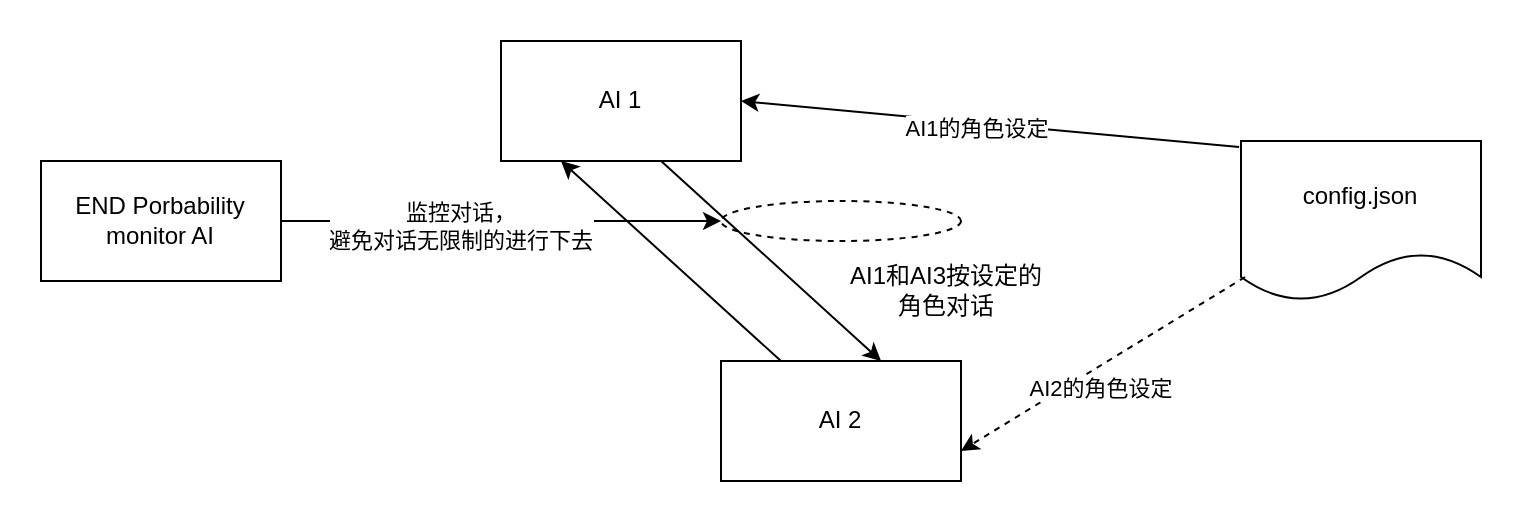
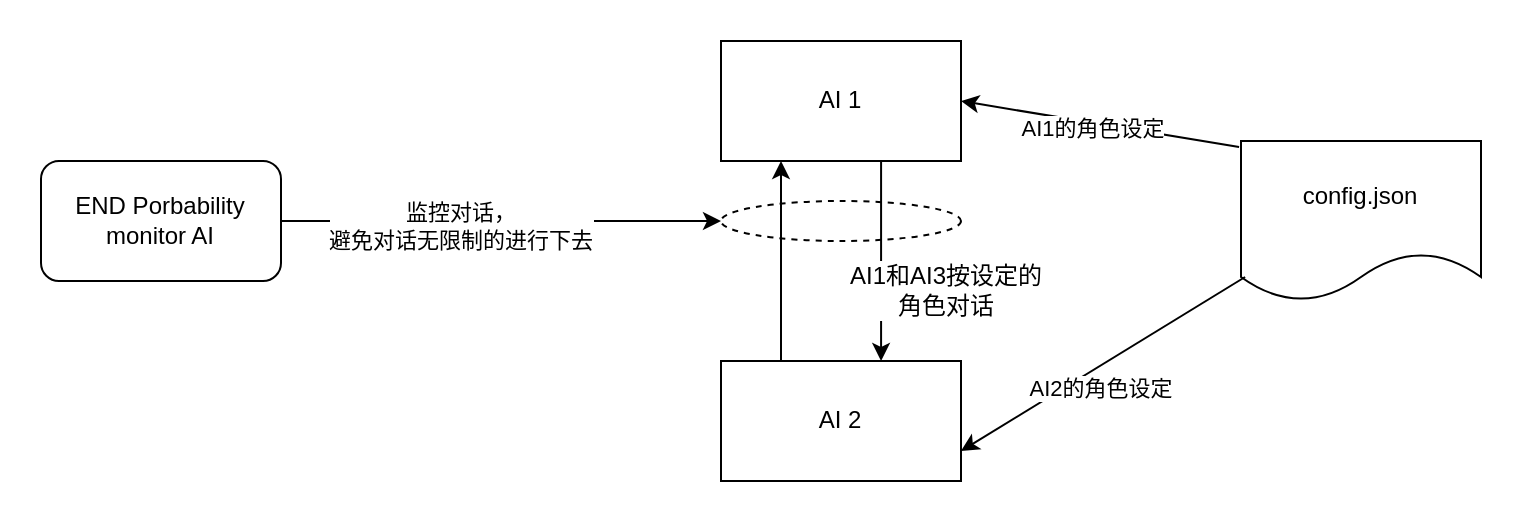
(621, 101) -> (841, 101)
(161, 221) -> (161, 221)
(1161, 328) -> (1161, 328)
